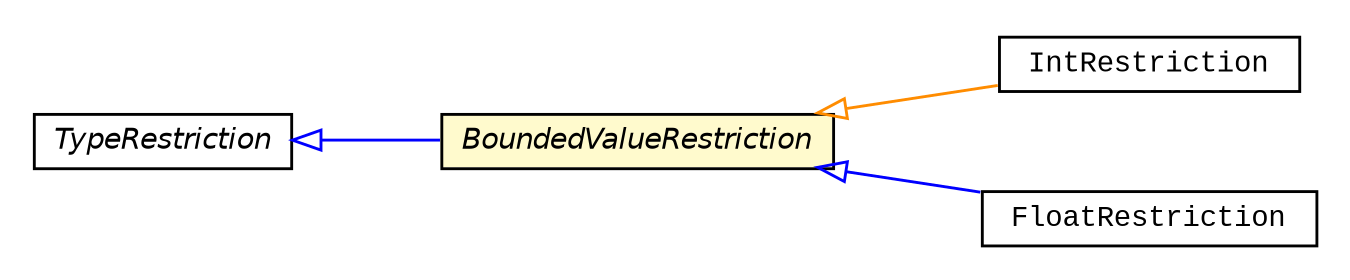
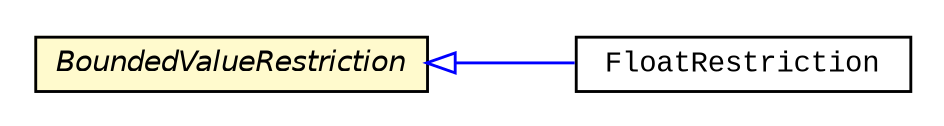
(1148, 63) -> none
(163, 140) -> none
